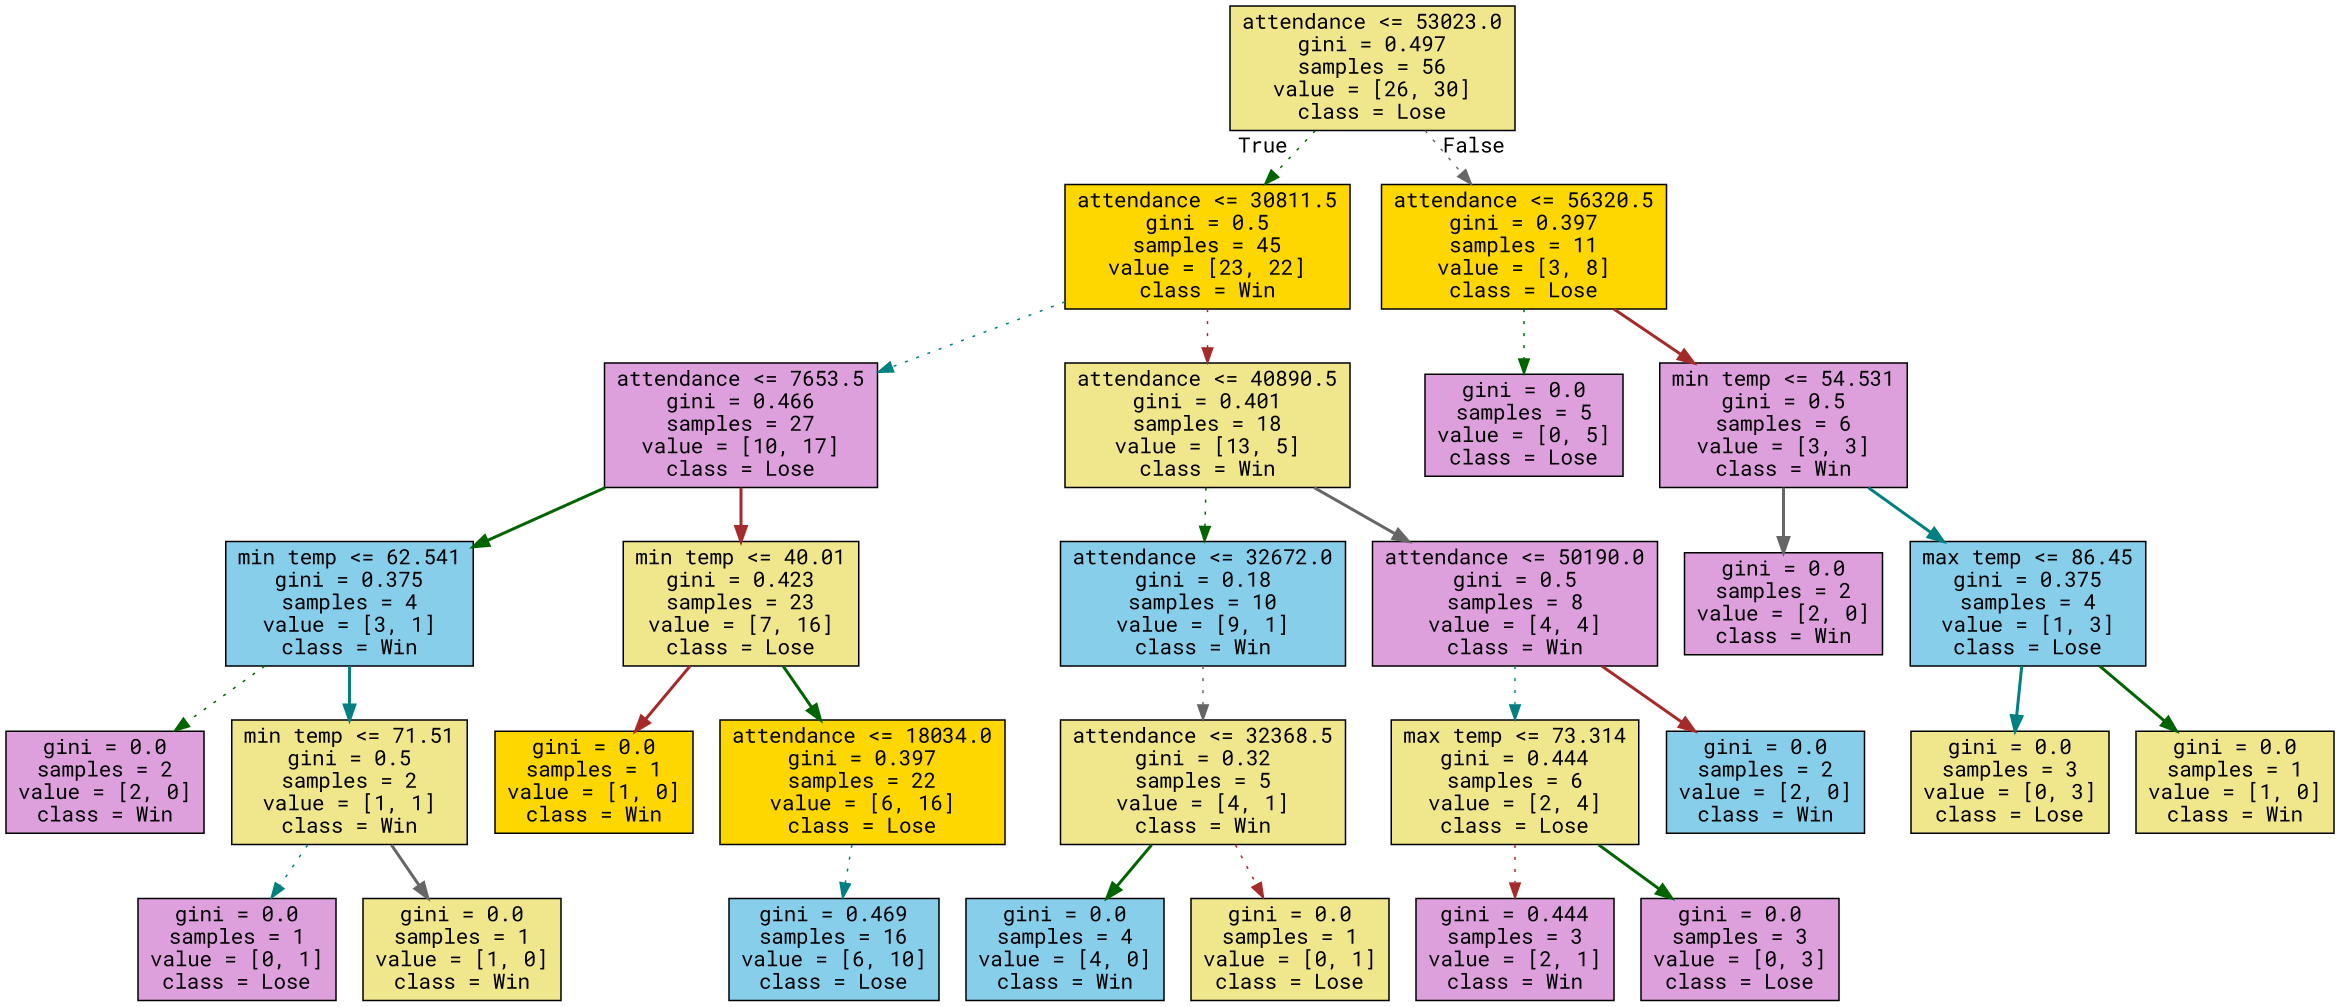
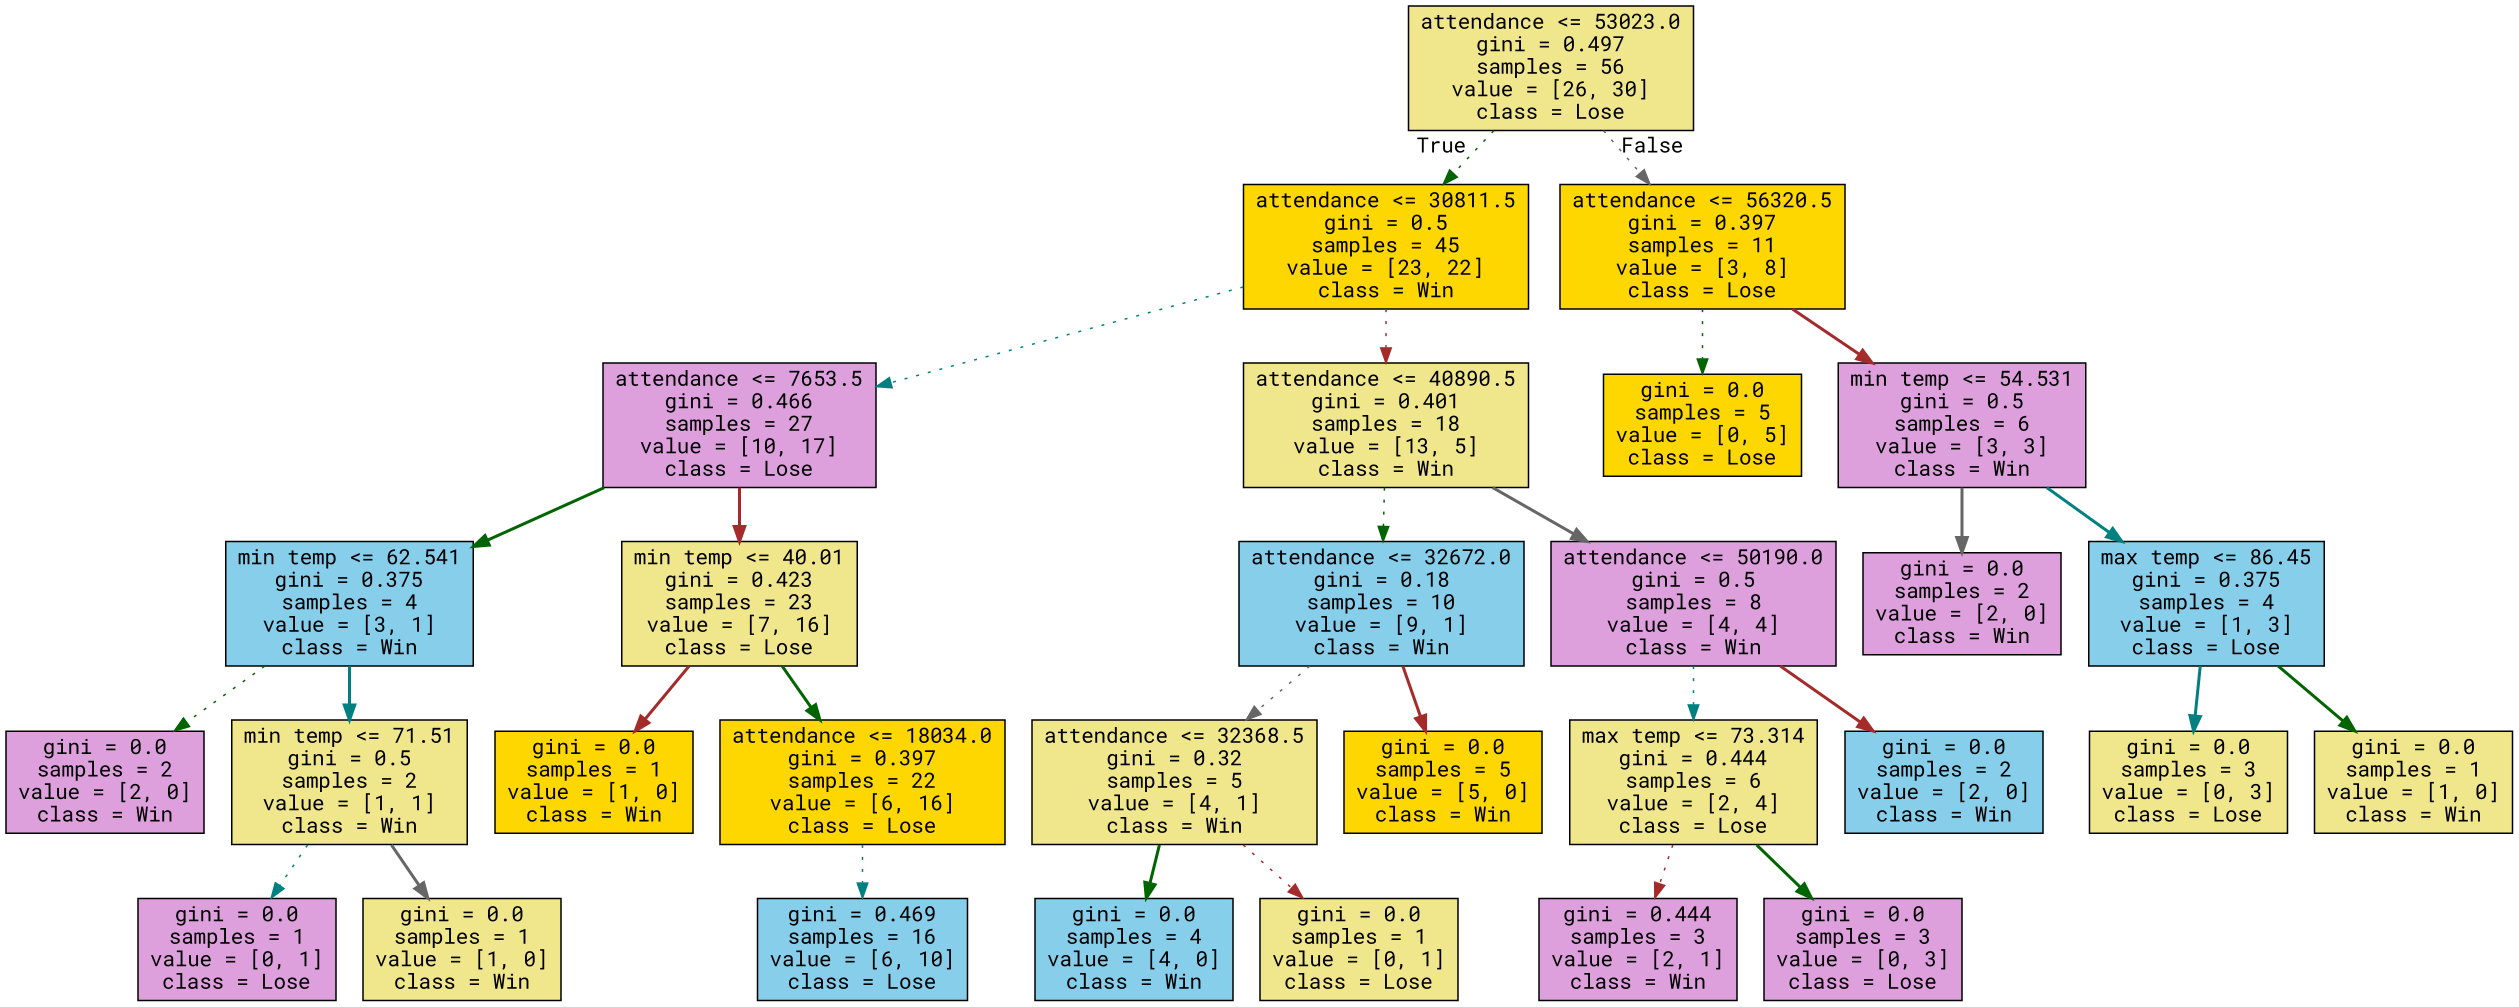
(1524, 425) -> (1702, 425)
none -> (1443, 782)
